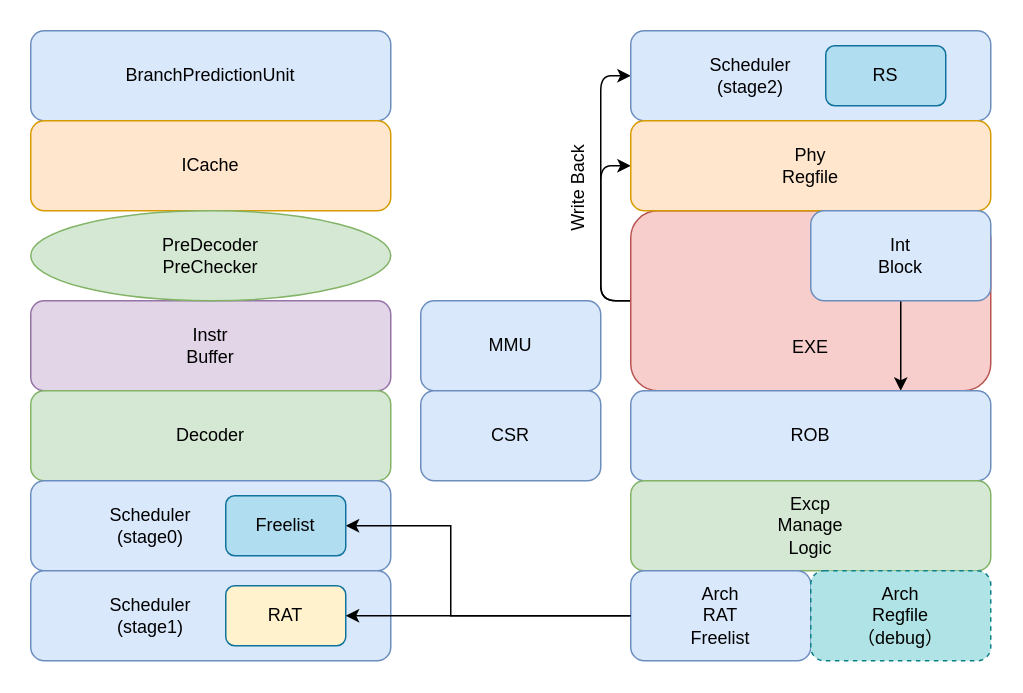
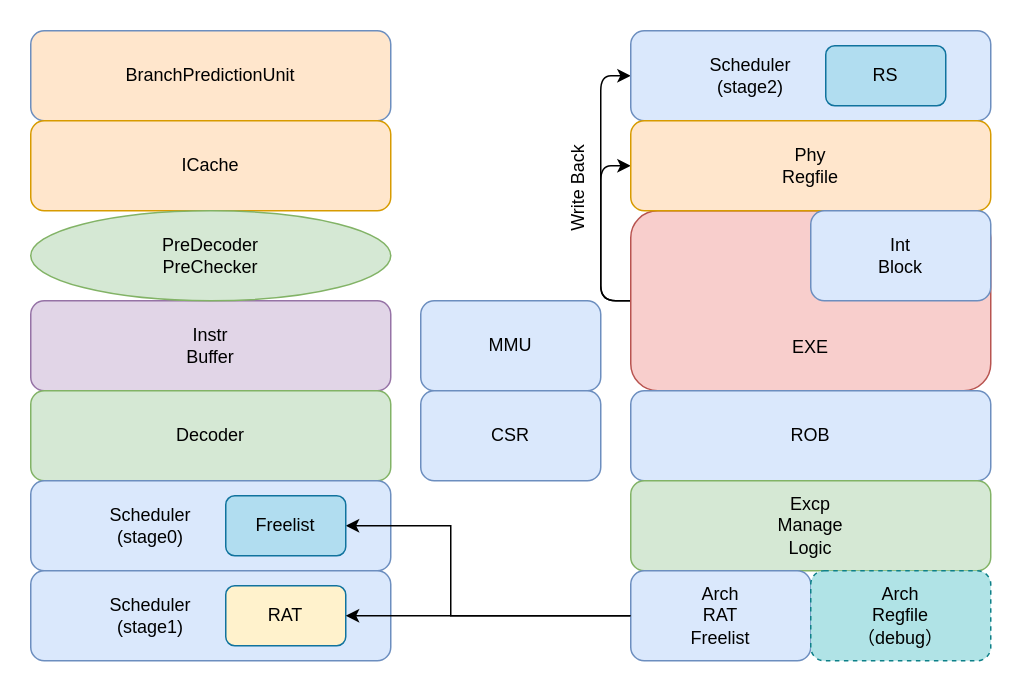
(211, 76) -> (211, 76)
(901, 341) -> none
